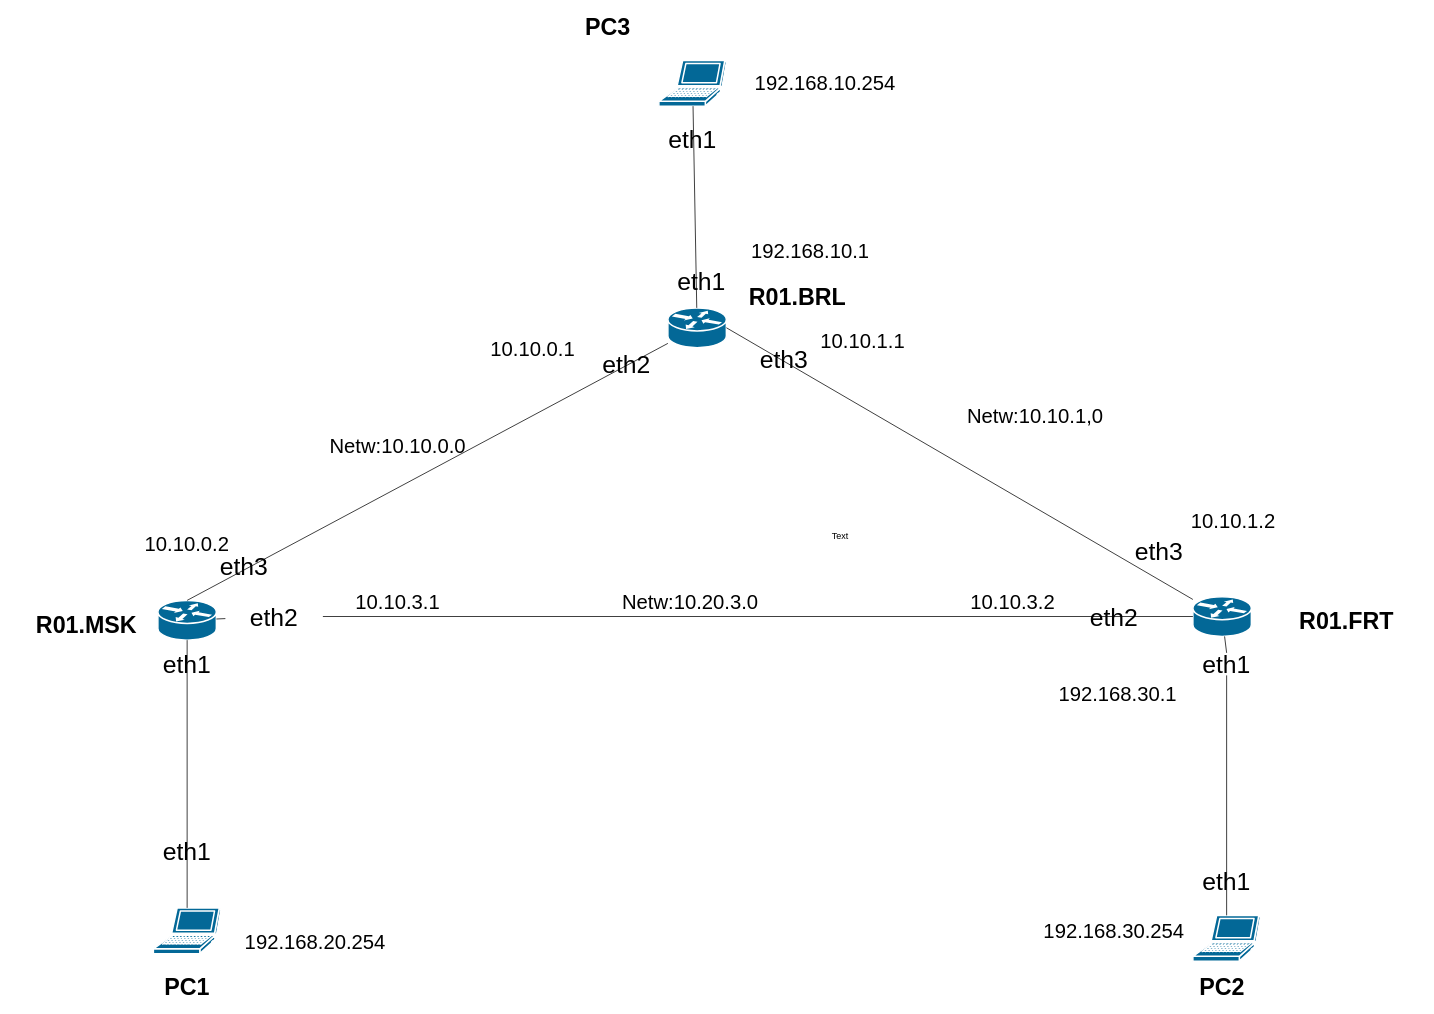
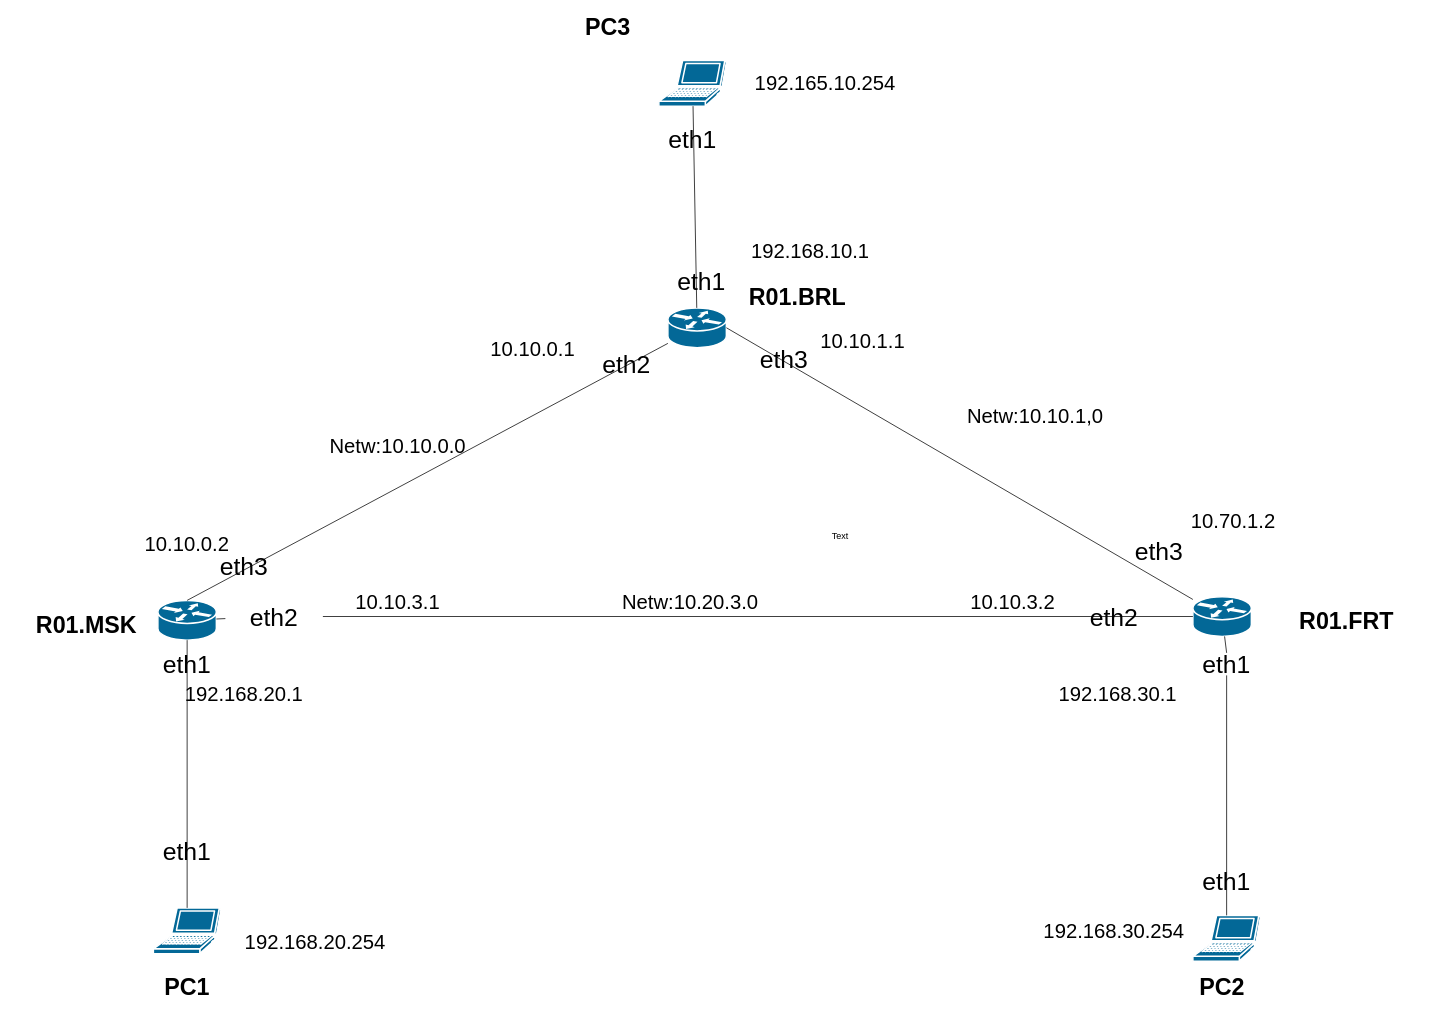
(825, 84) -> (825, 84)
(1233, 522) -> (1233, 522)
none -> (244, 694)
